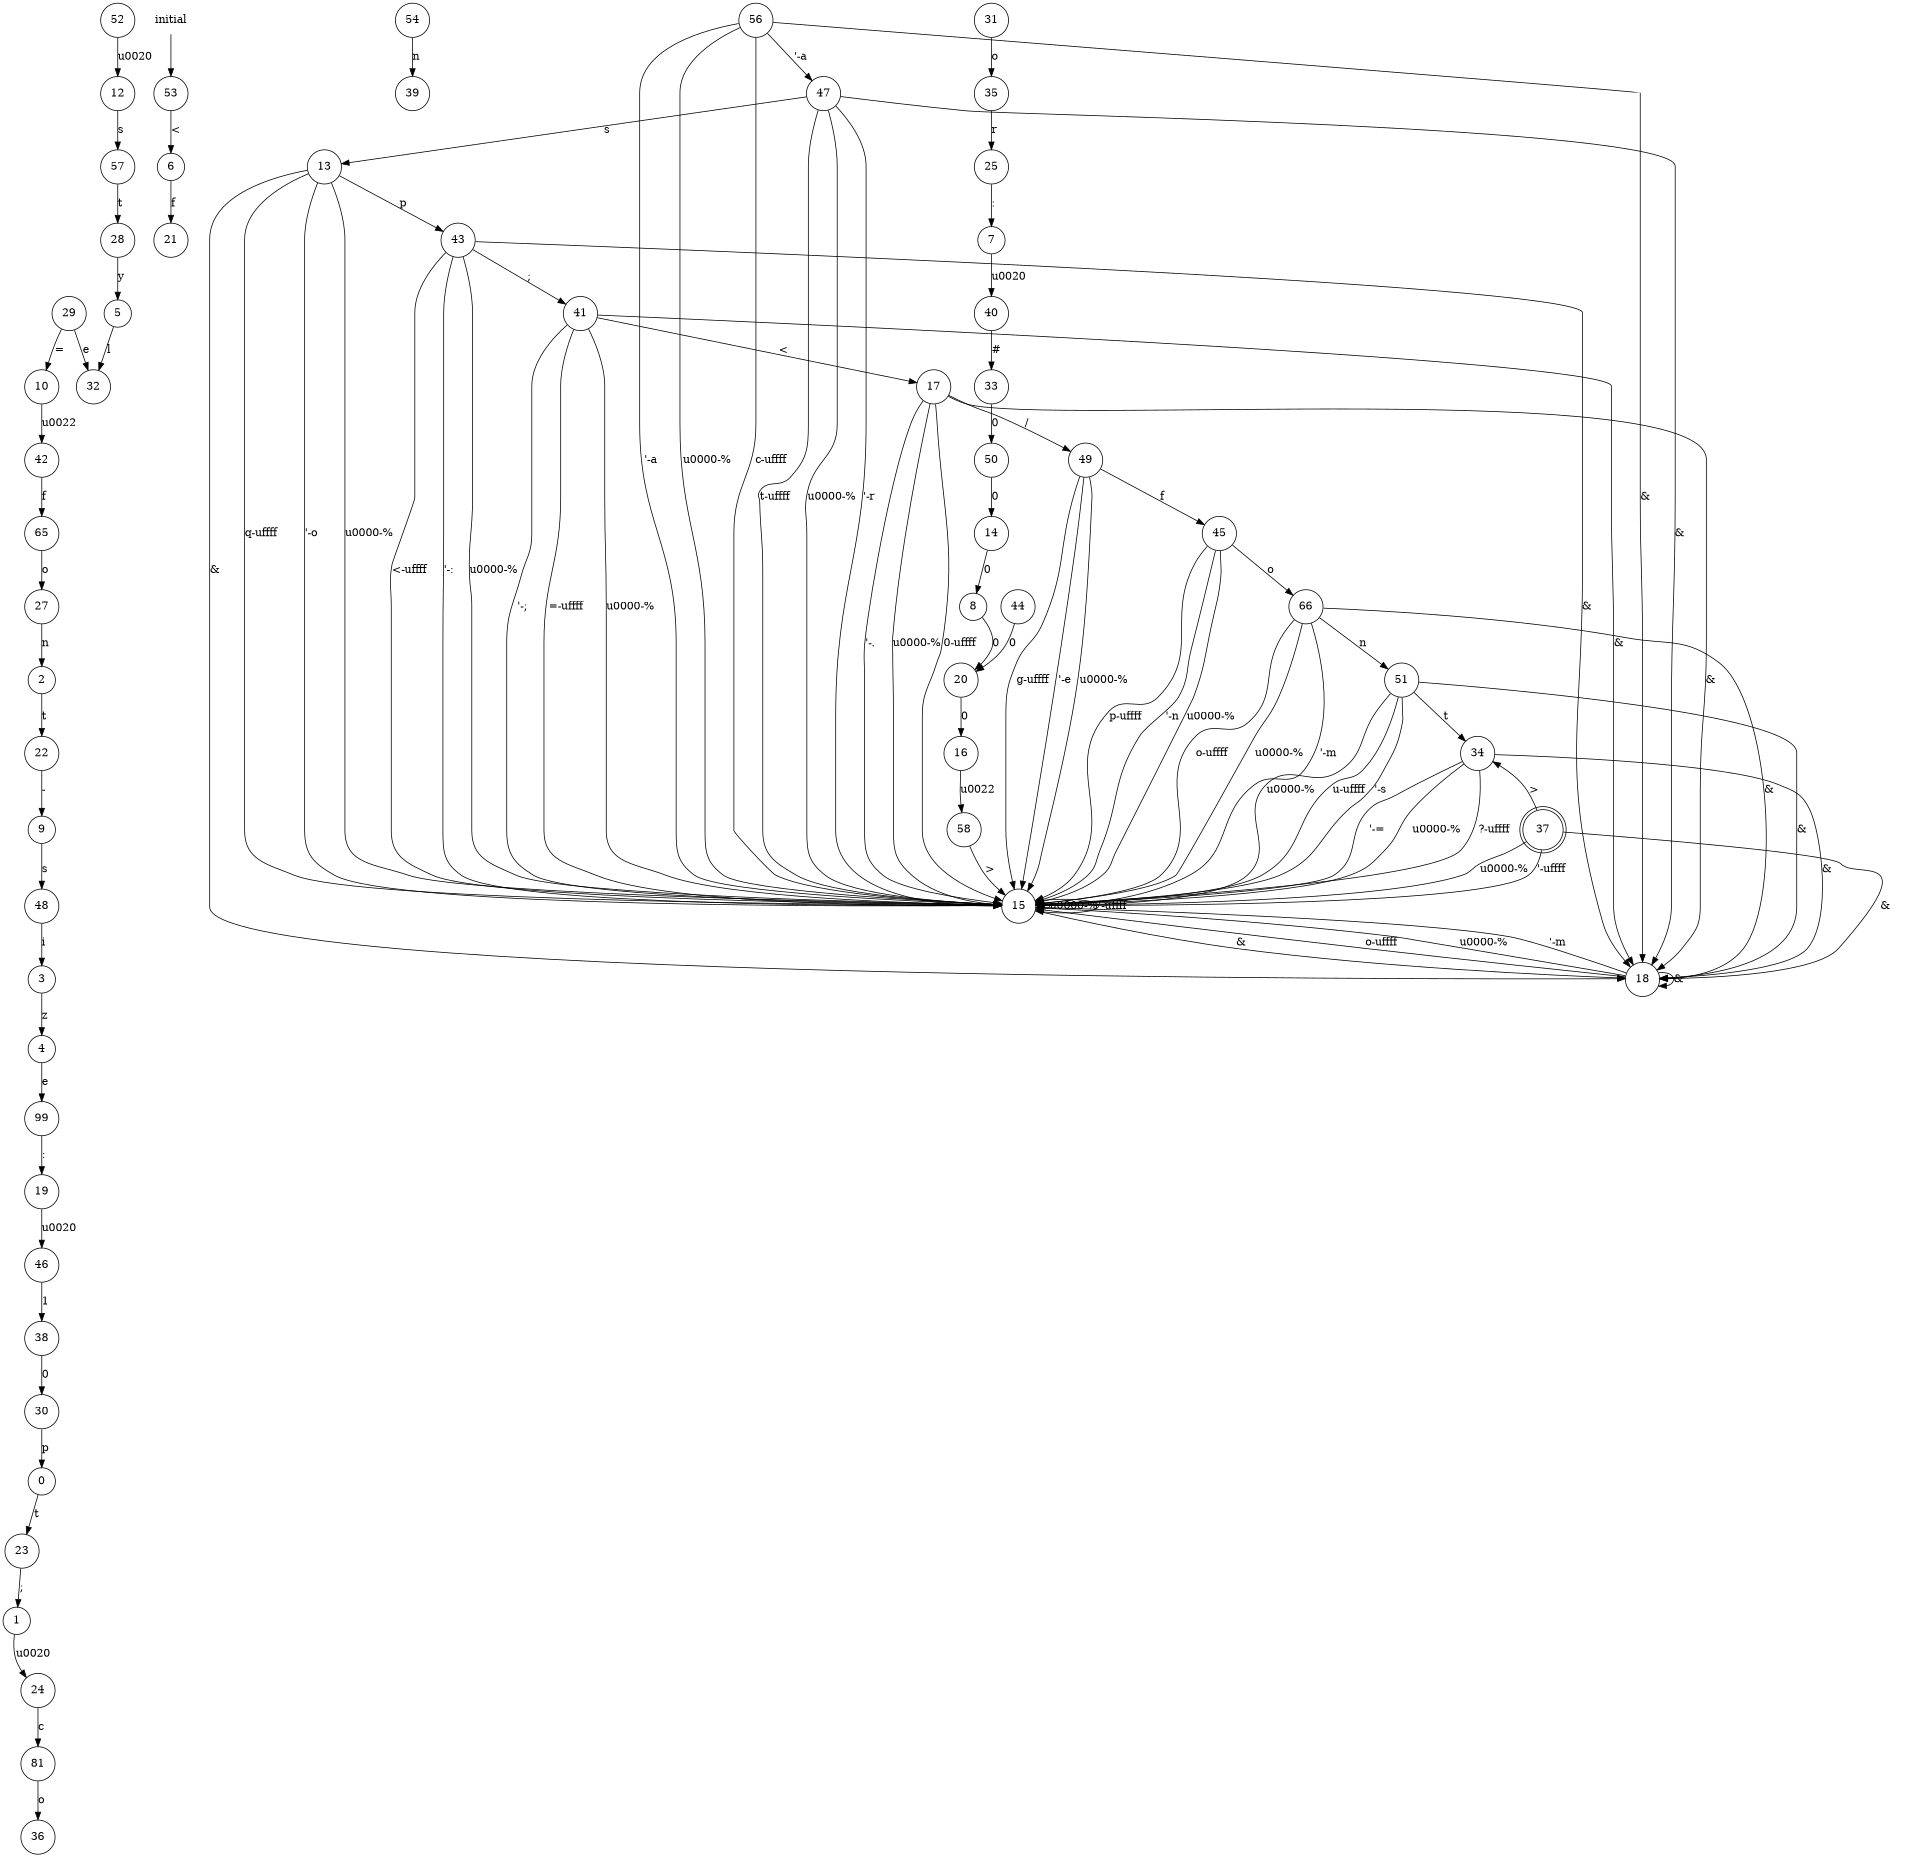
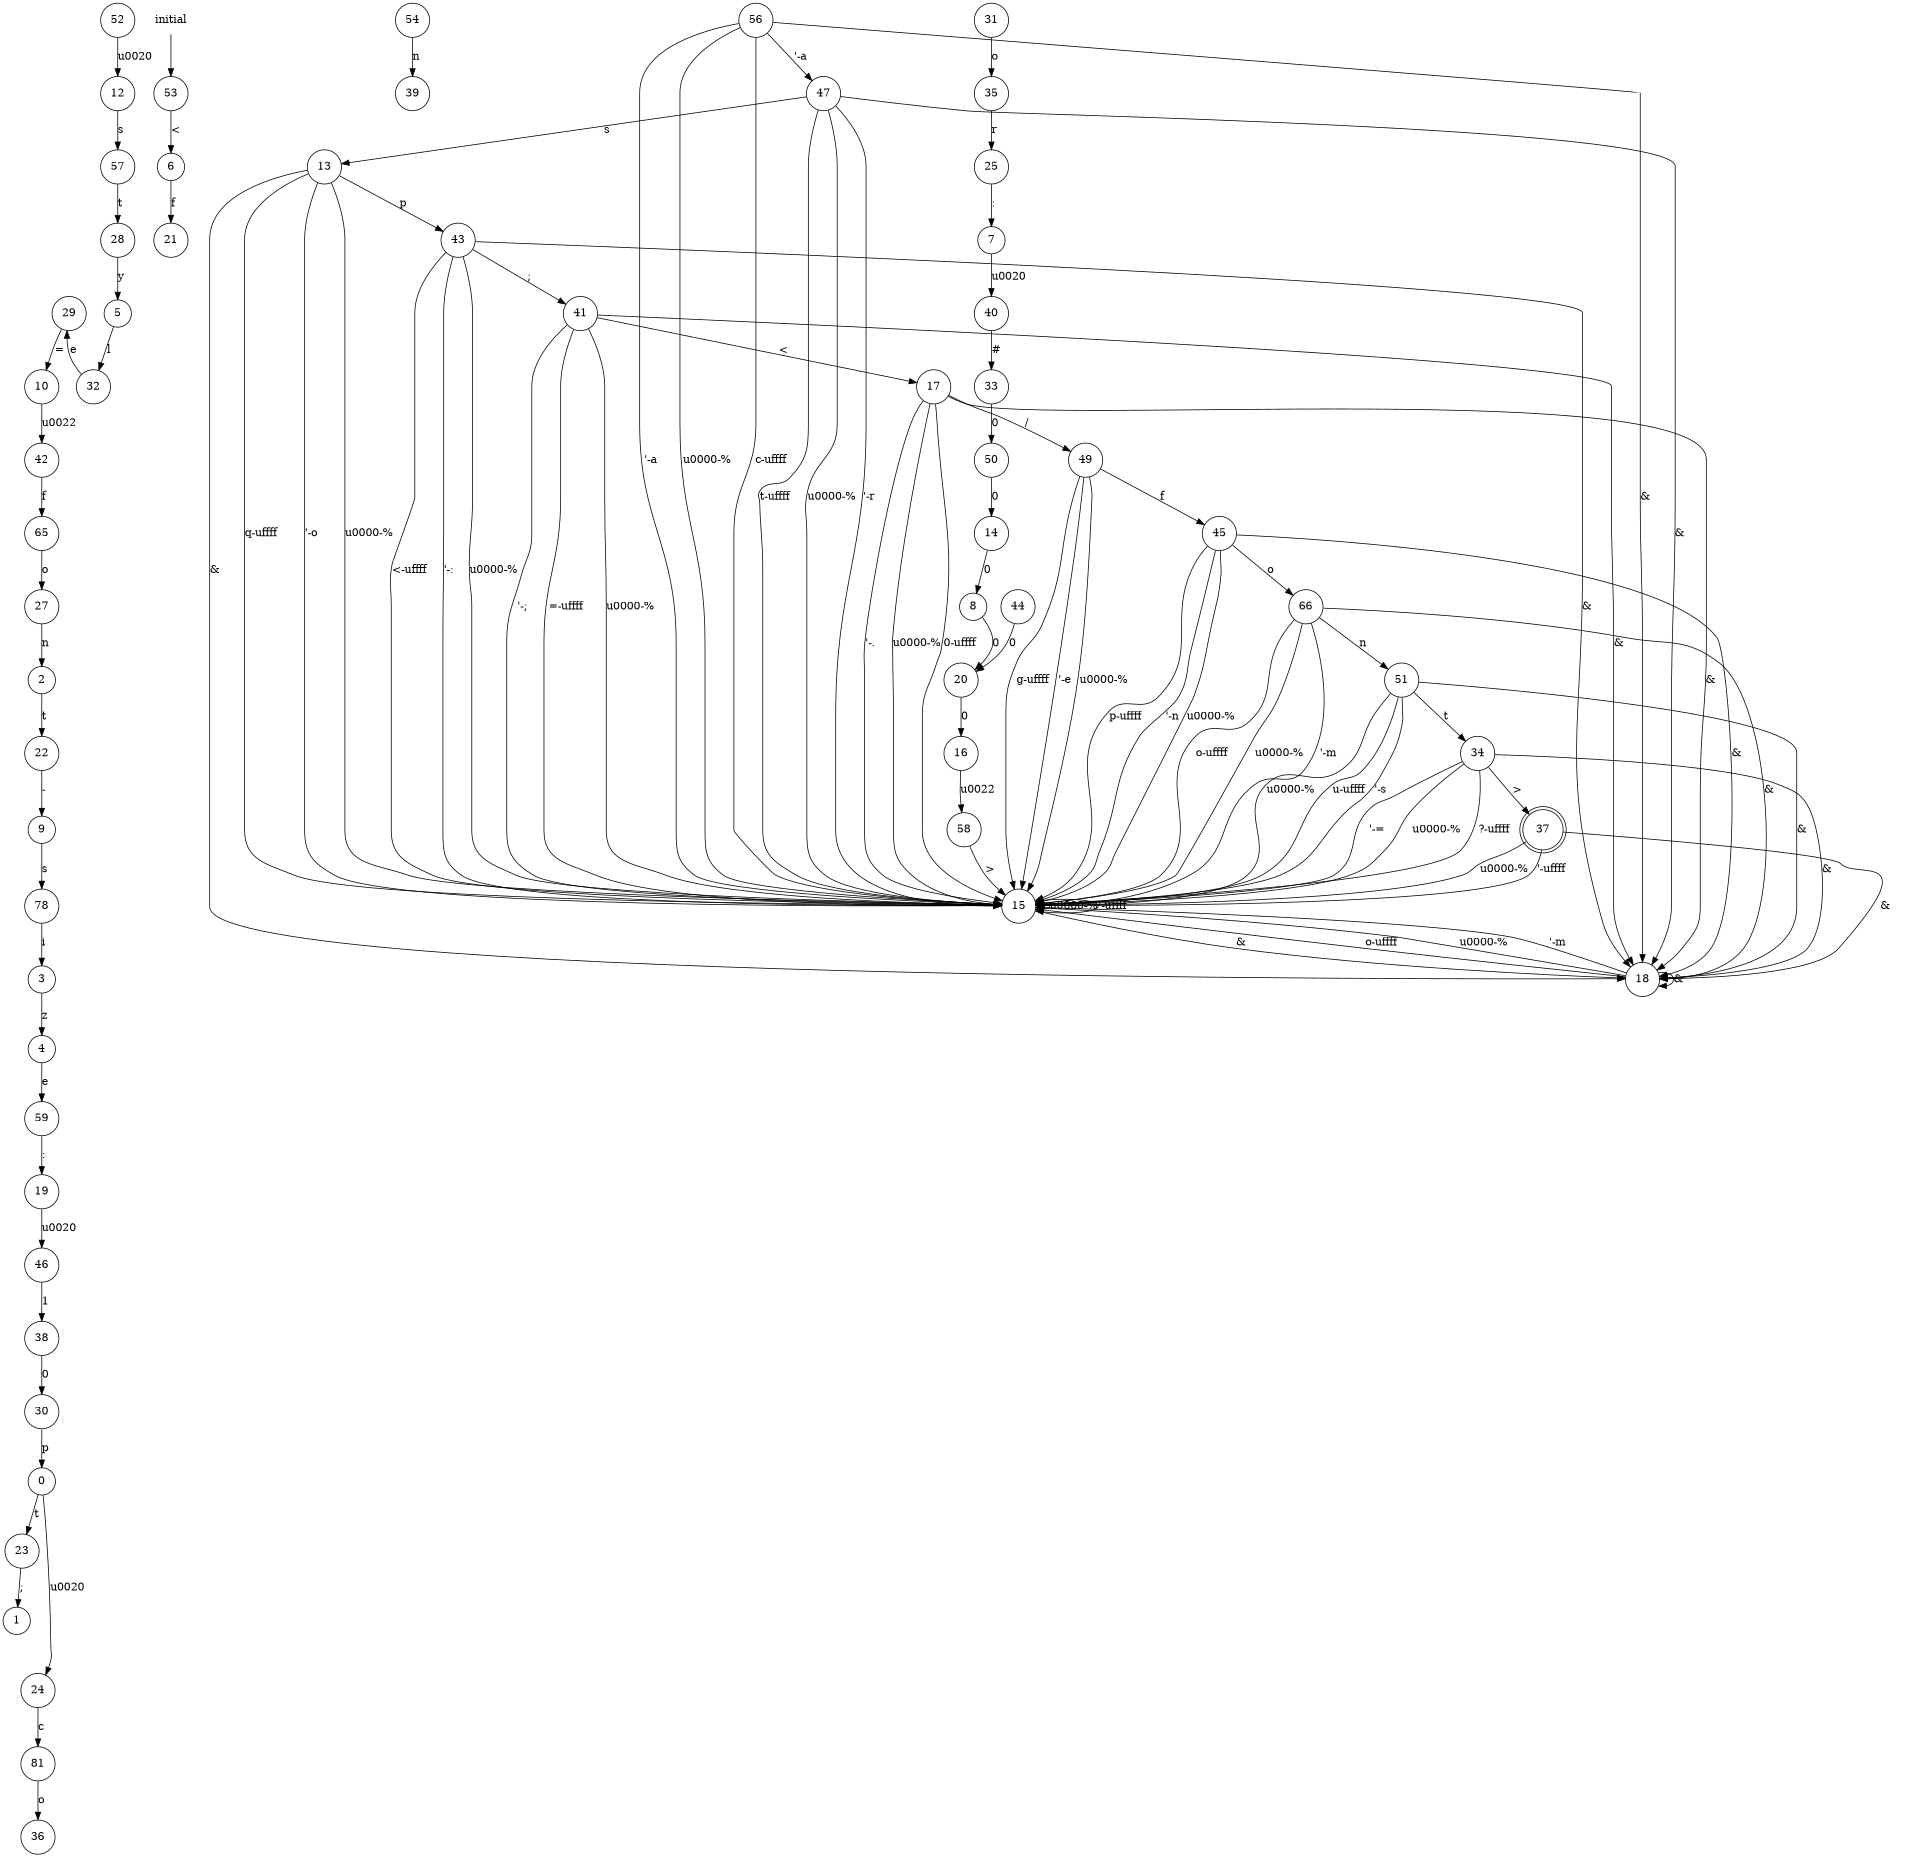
(80, 347) -> (71, 358)
none -> (1662, 602)
(1523, 784) -> (1506, 788)
(42, 906) -> (42, 906)
(42, 1119) -> (42, 1119)
(15, 1654) -> (49, 1581)
